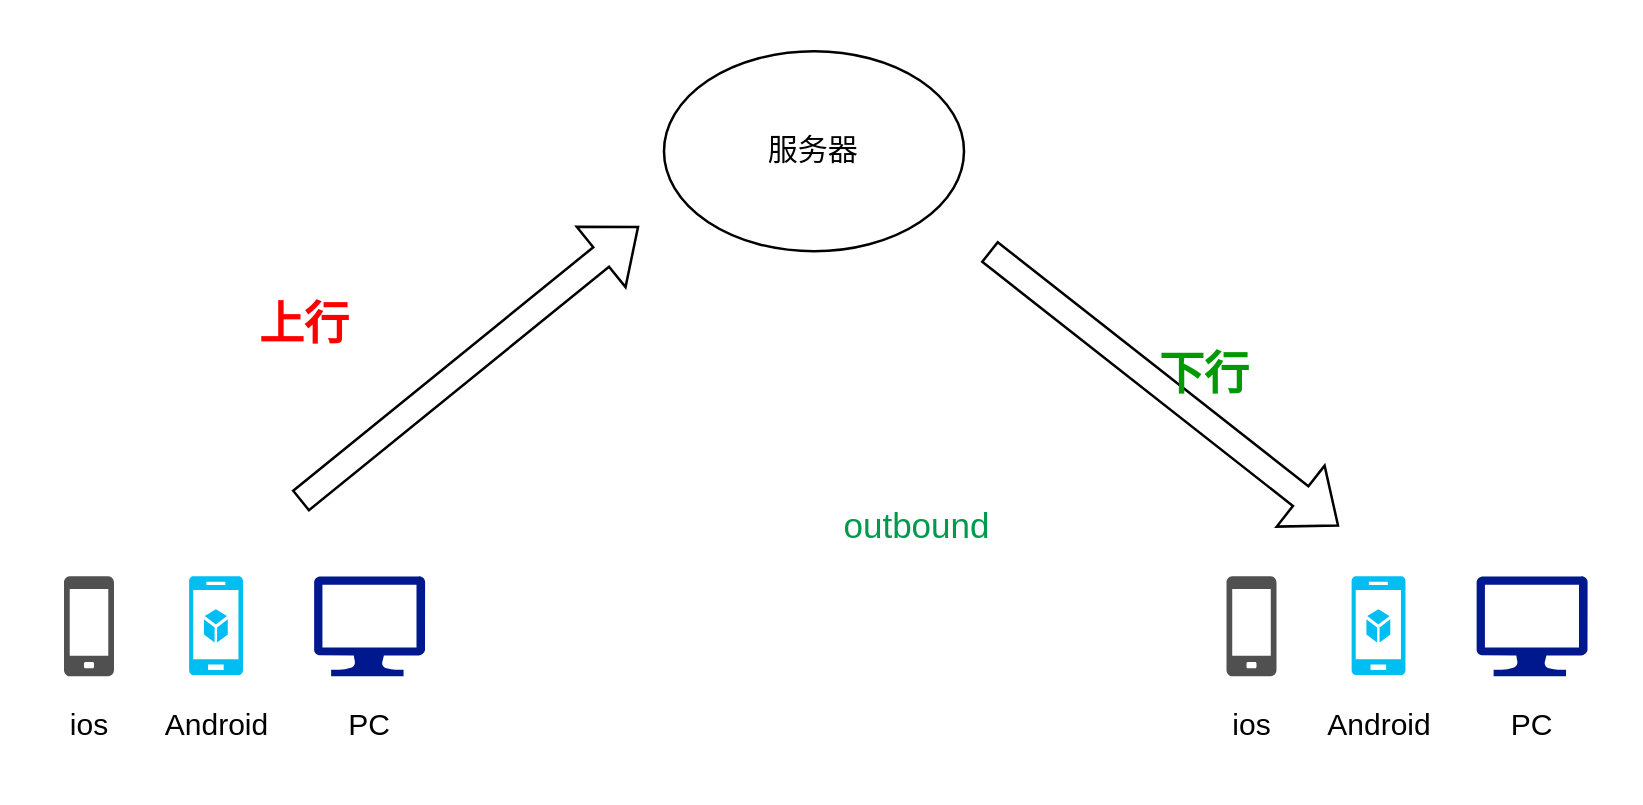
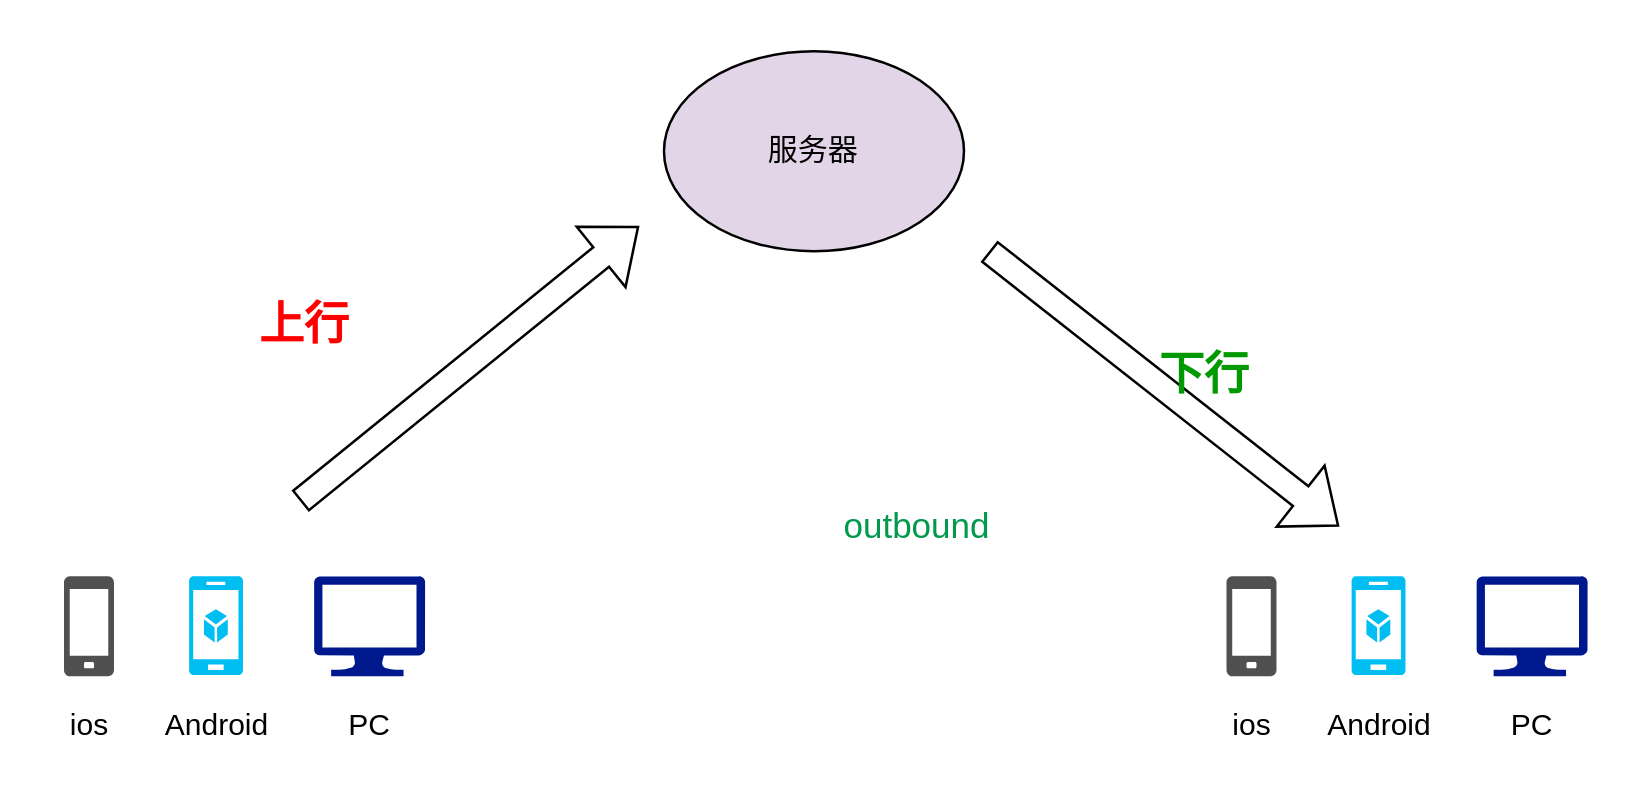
(814, 151) -> (814, 151)
